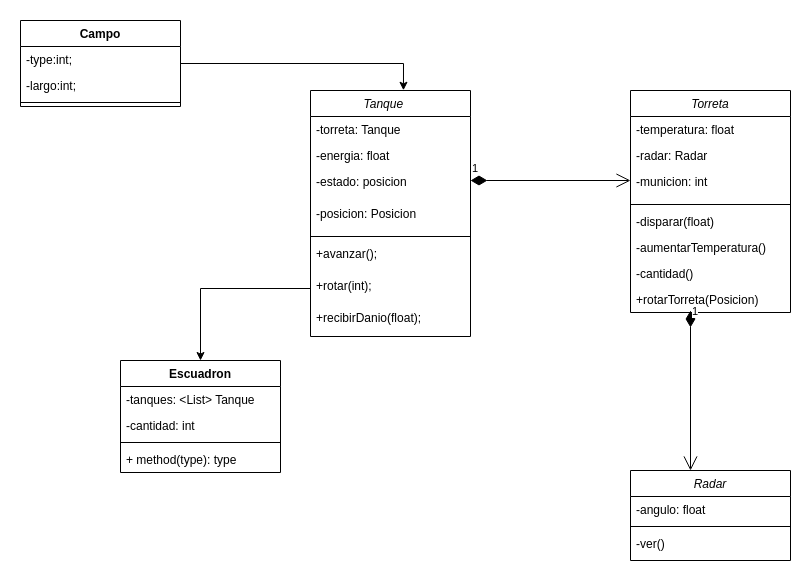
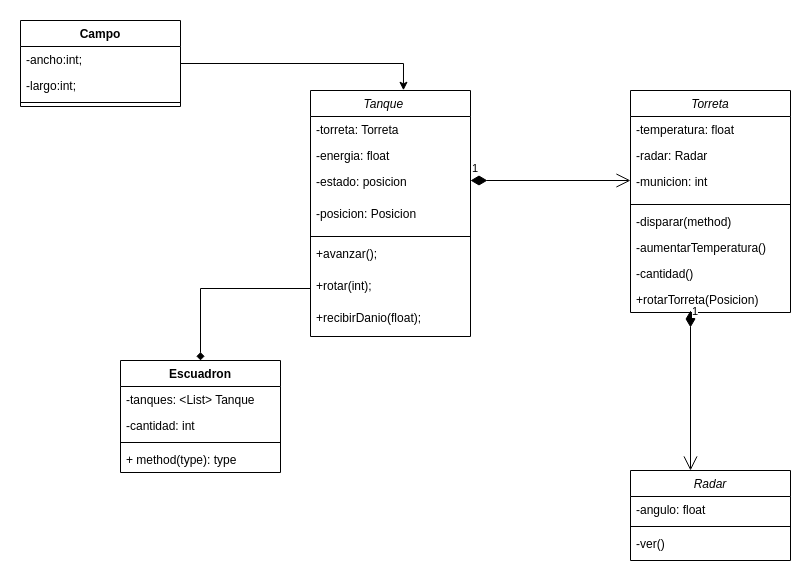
(55, 61) -> (59, 61)
(367, 130) -> (370, 130)
(687, 222) -> (692, 222)
(201, 352) -> (201, 352)
